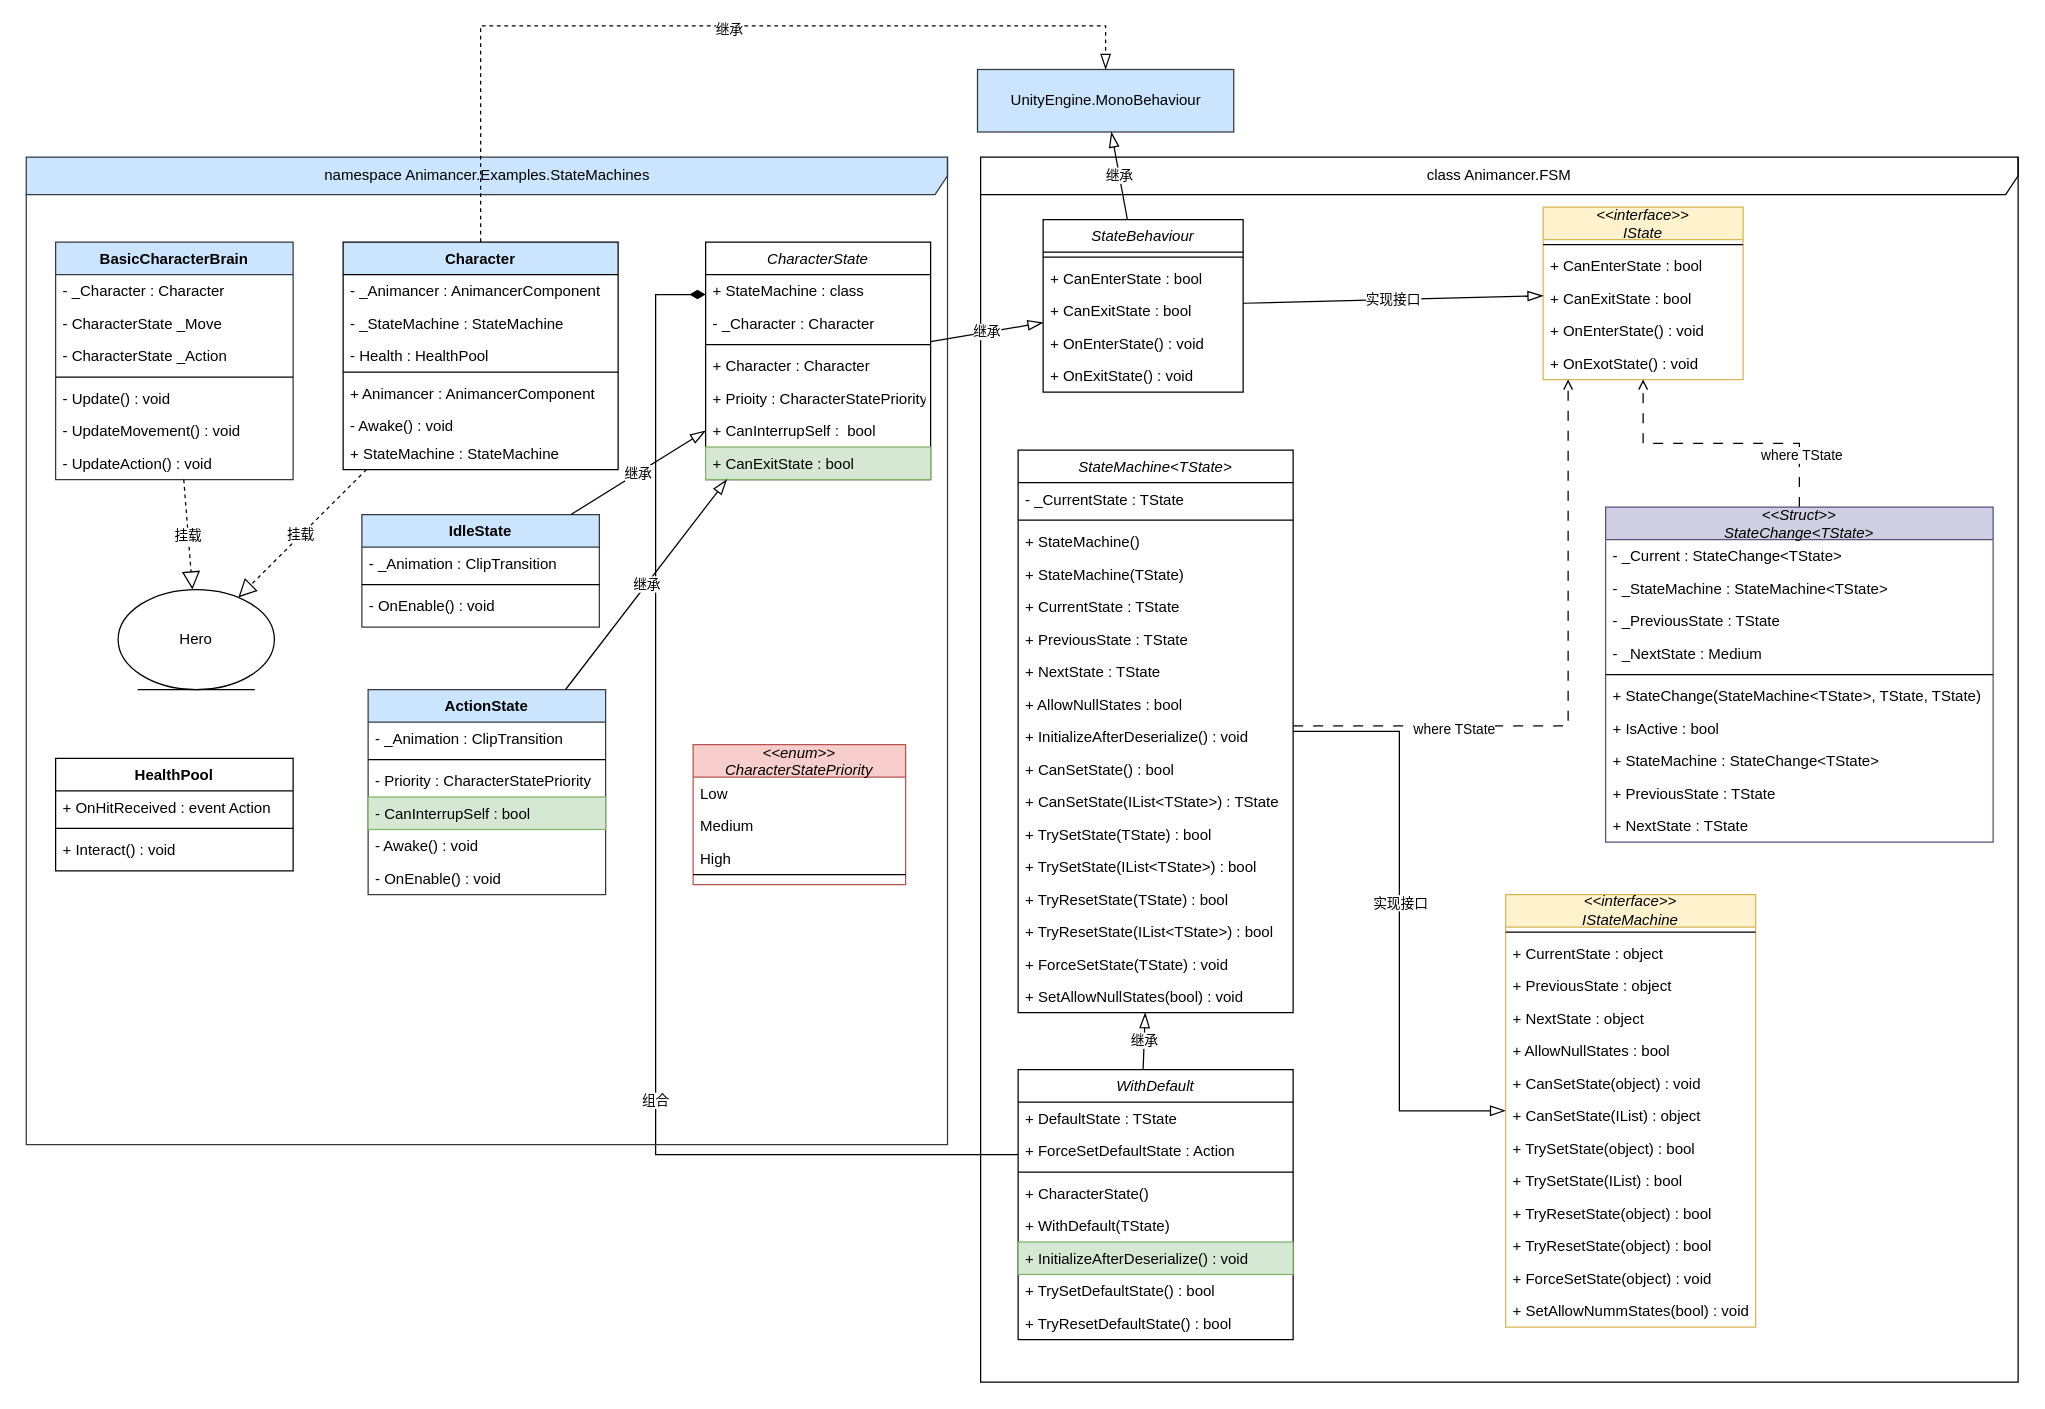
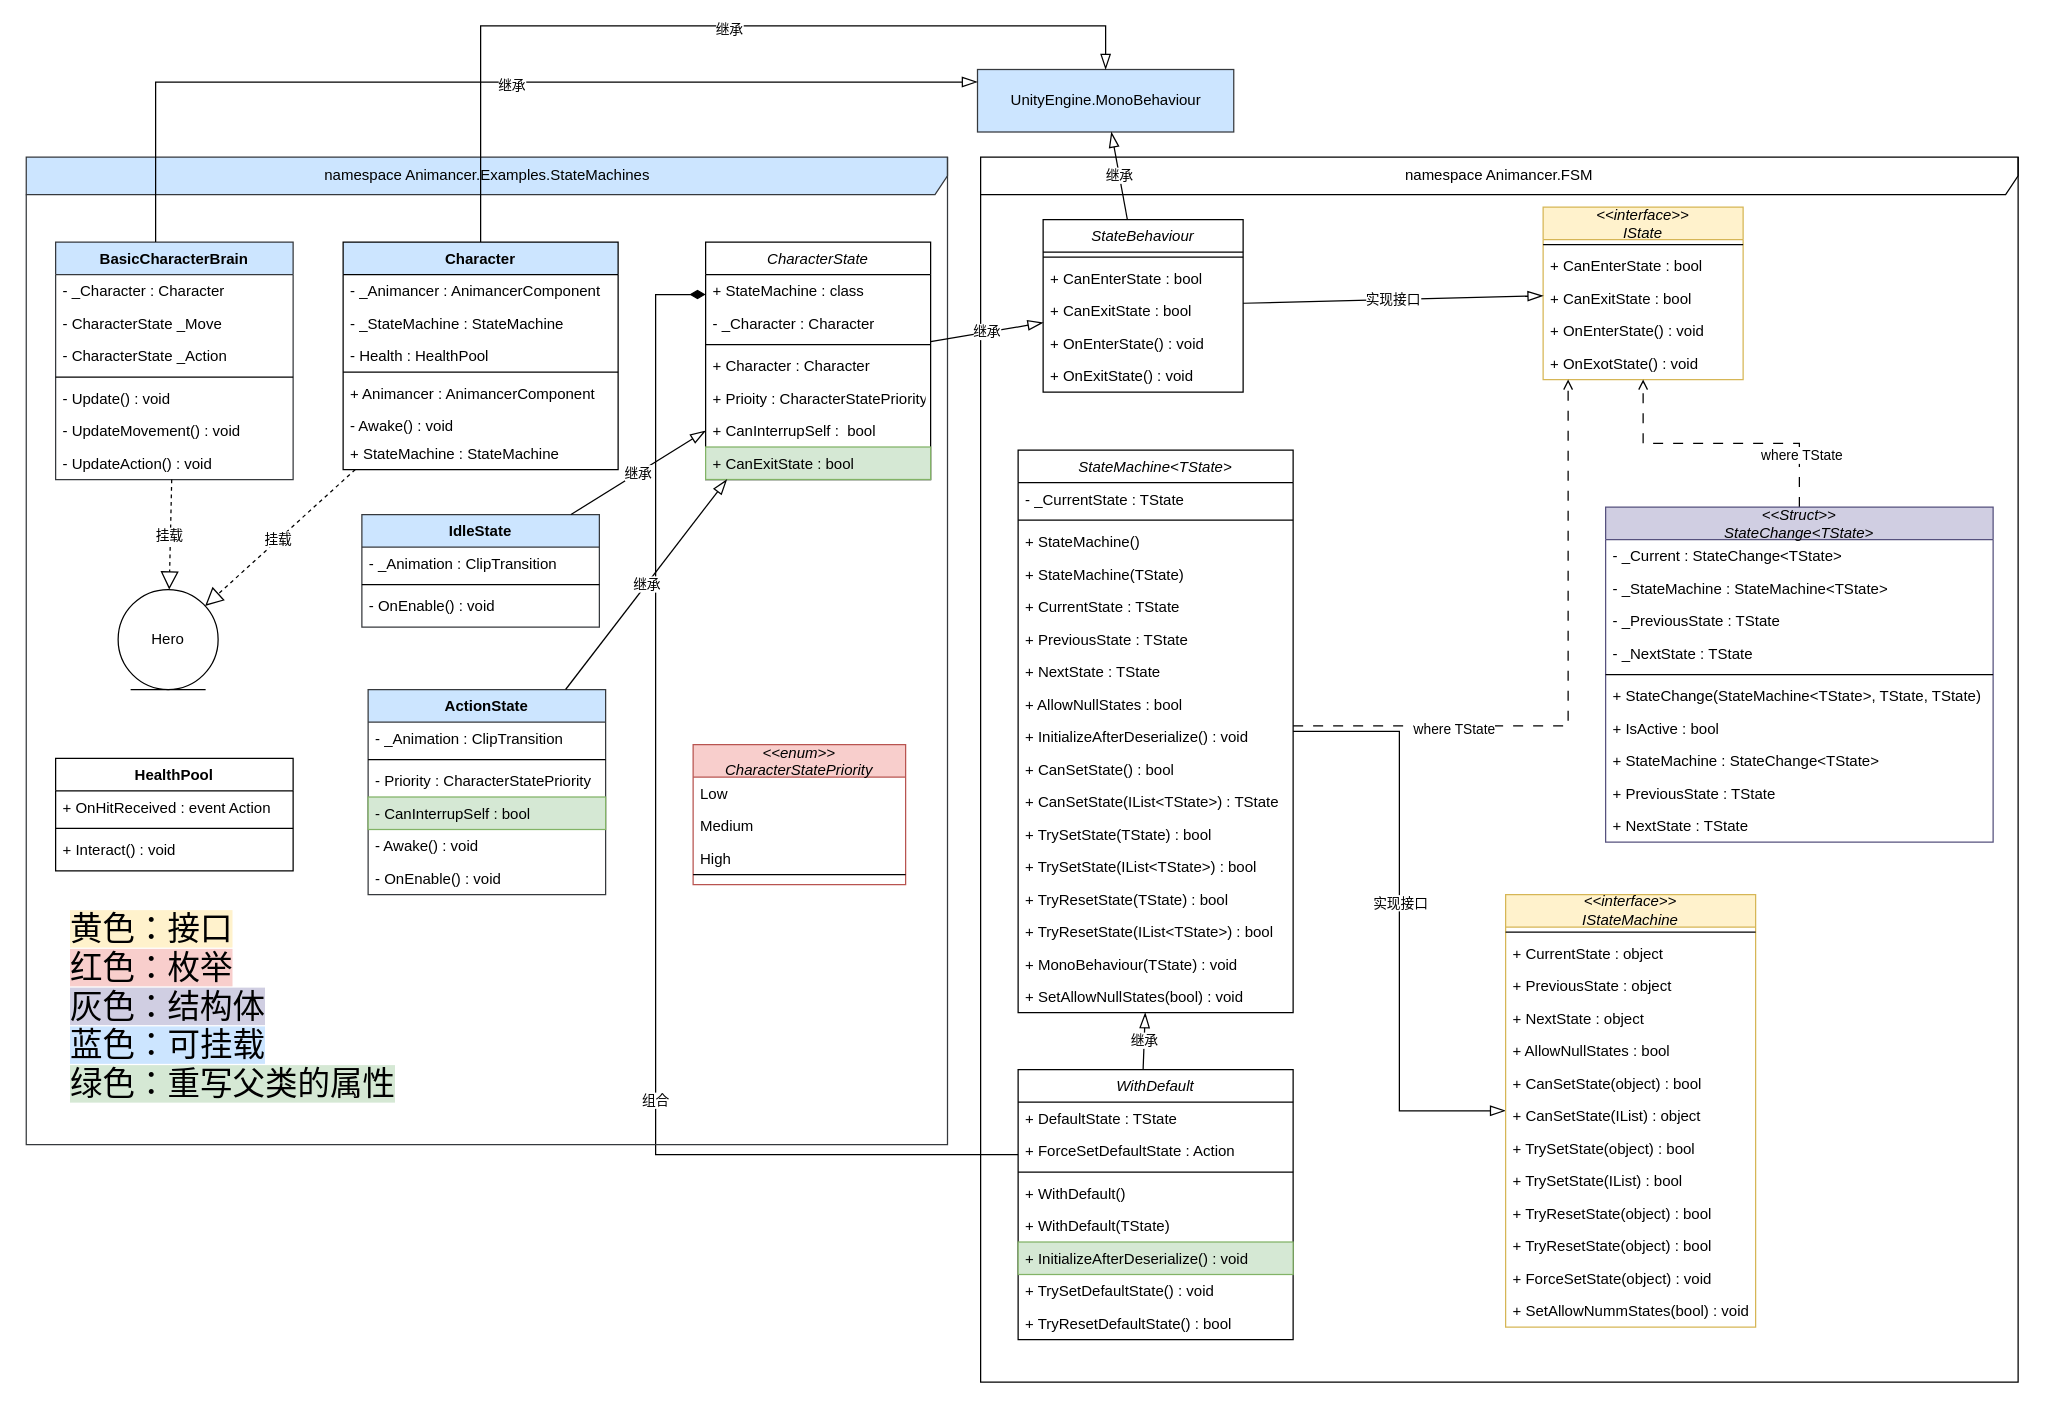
(491, 26) -> (491, 26)
none -> (477, 82)
(1499, 176) -> (1499, 176)
(196, 639) -> (168, 639)
(1693, 654) -> (1695, 654)
(1141, 964) -> (1139, 964)
none -> (243, 1007)
(1620, 1084) -> (1620, 1084)
(1099, 1194) -> (1082, 1194)
(1135, 1291) -> (1135, 1291)
